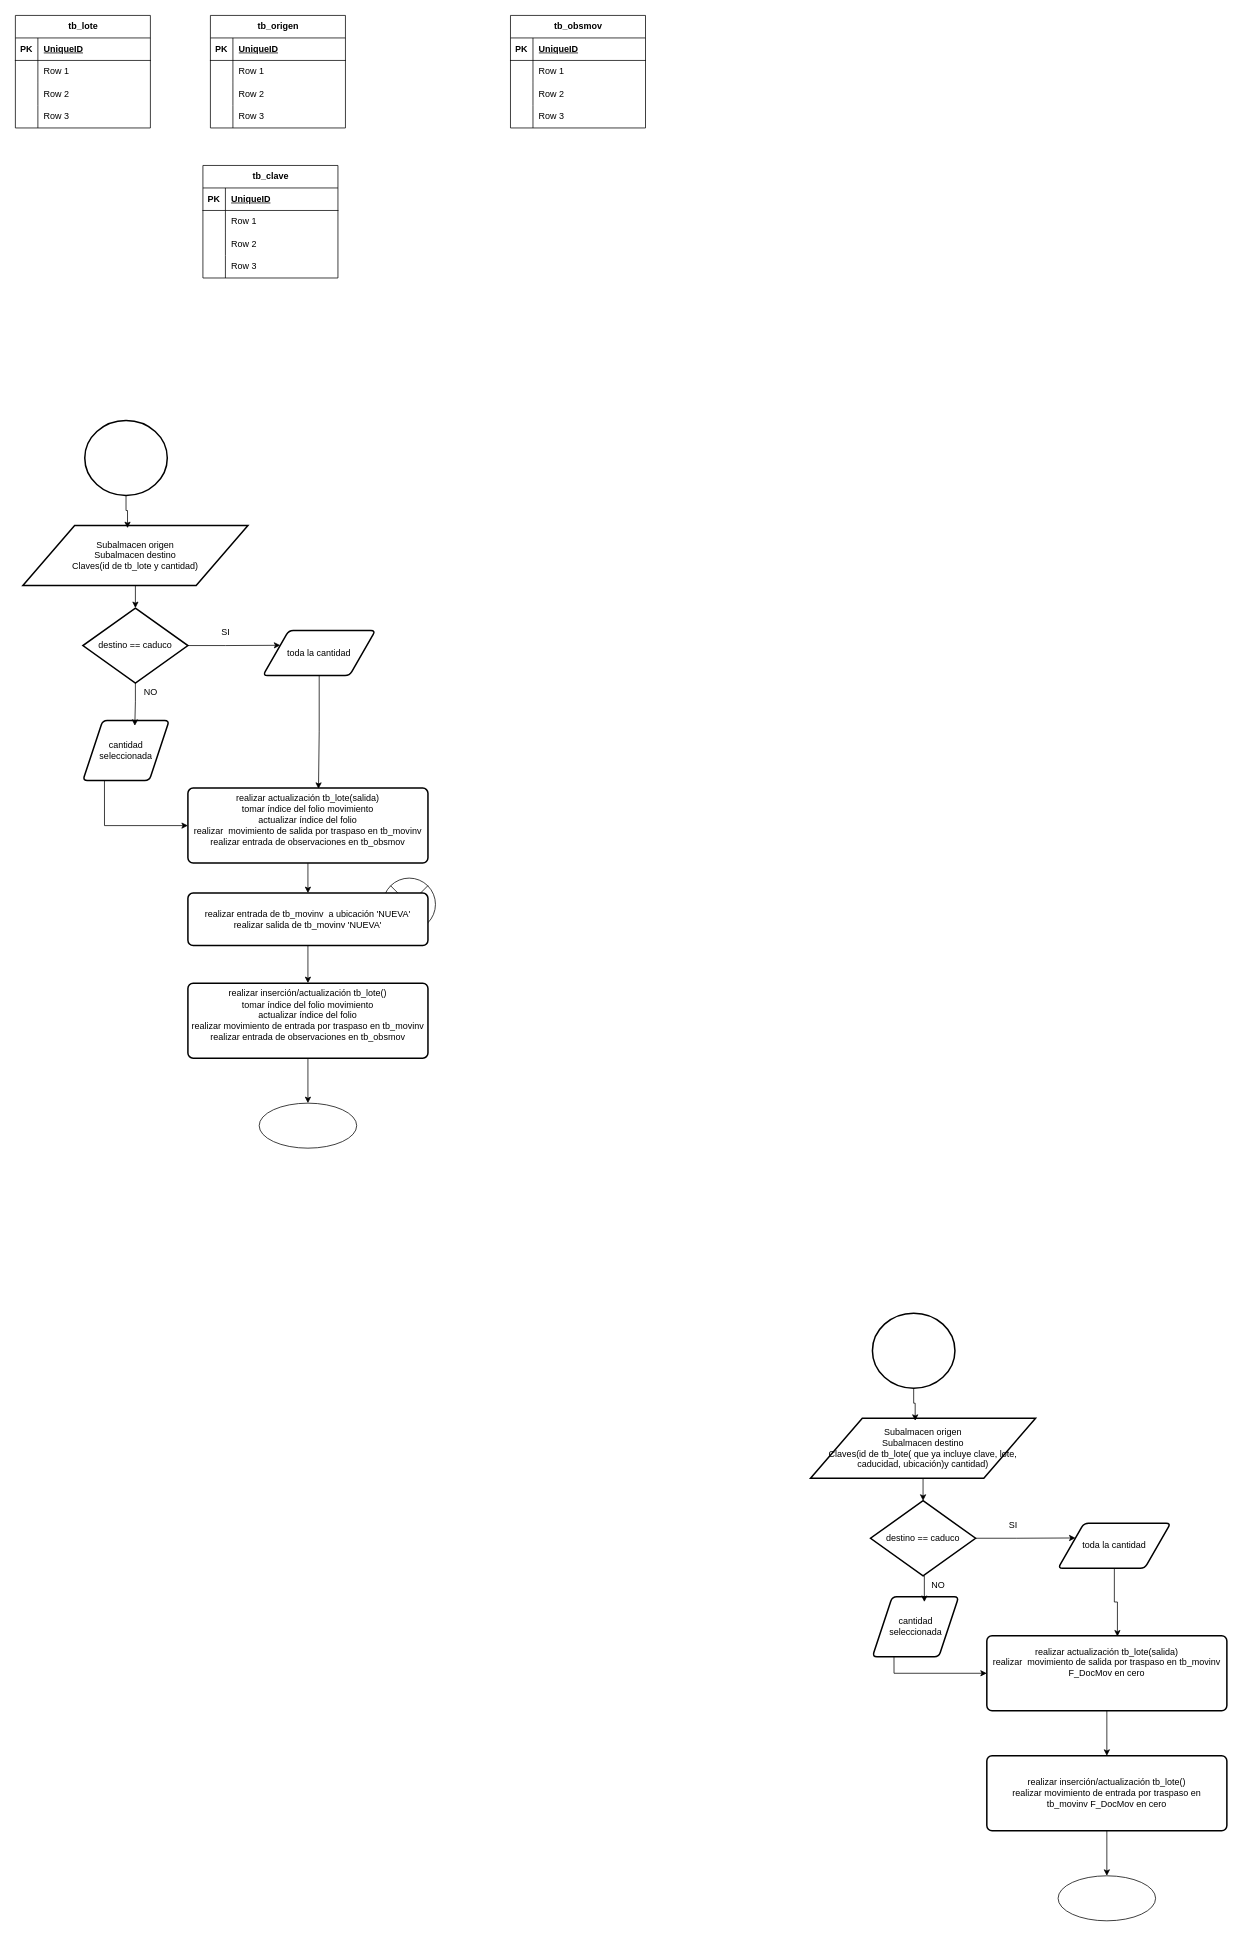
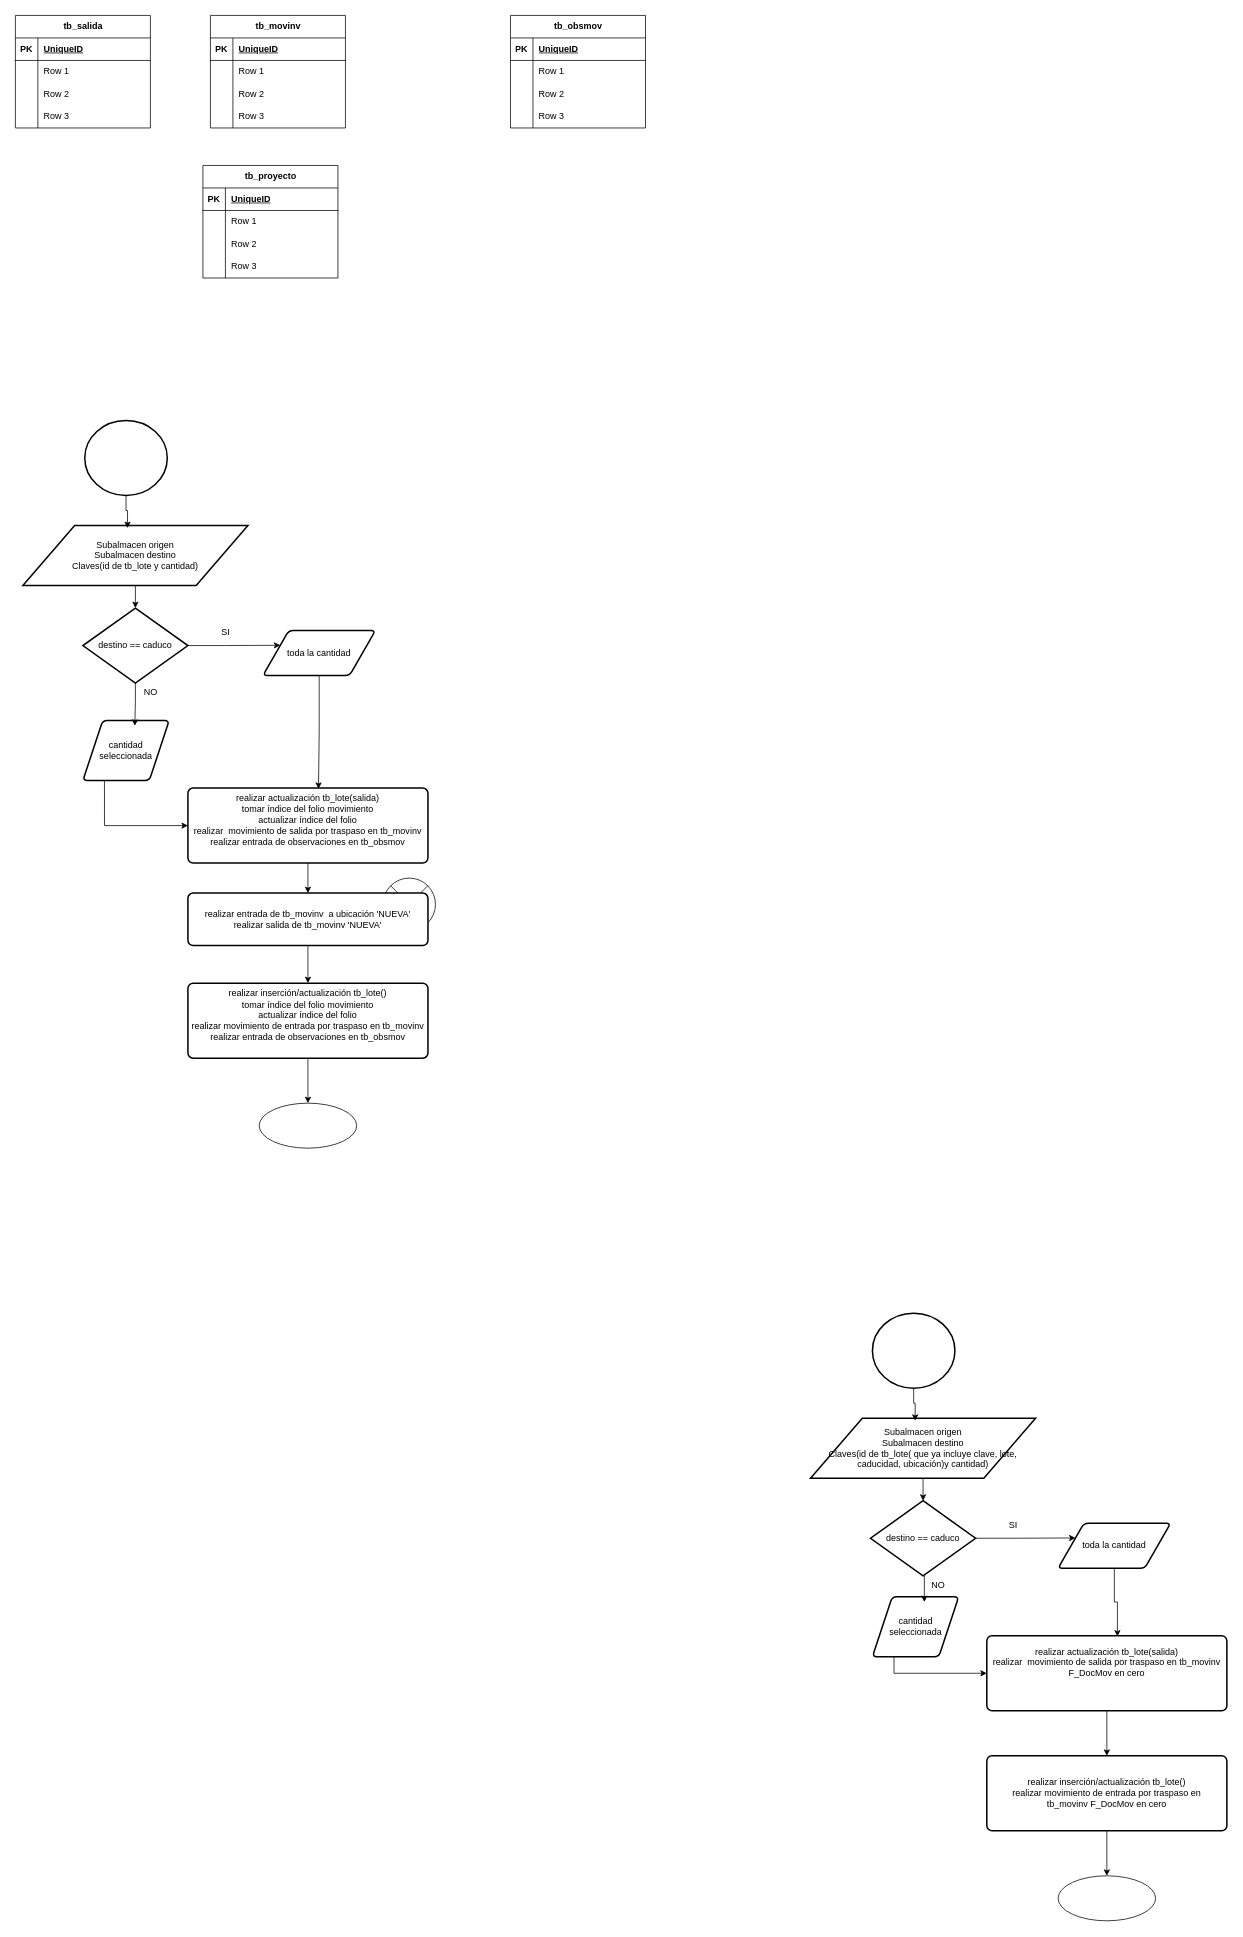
(83, 27) -> (83, 27)
(278, 27) -> (278, 27)
(271, 177) -> (271, 177)
